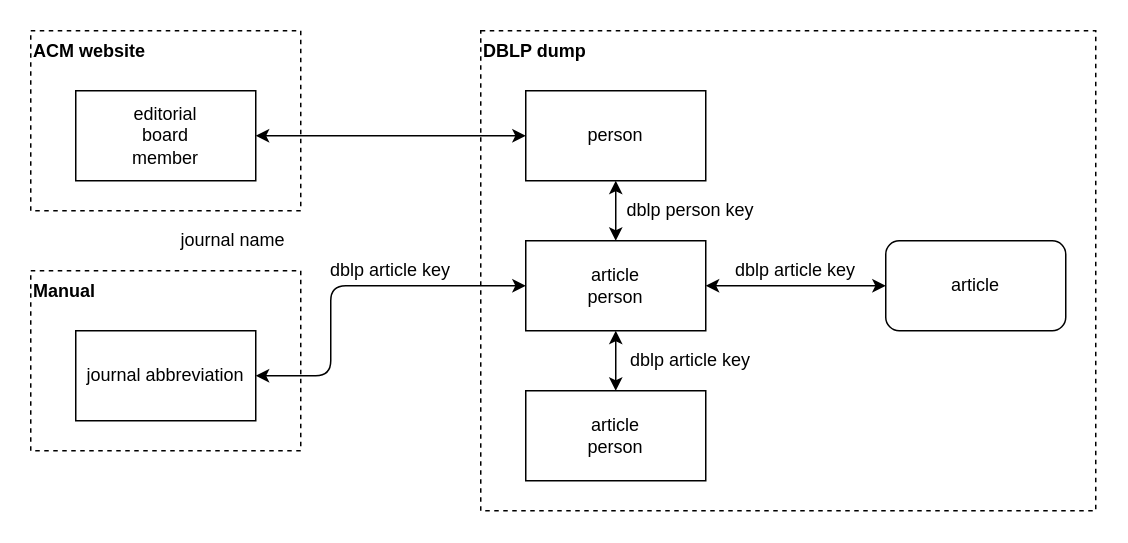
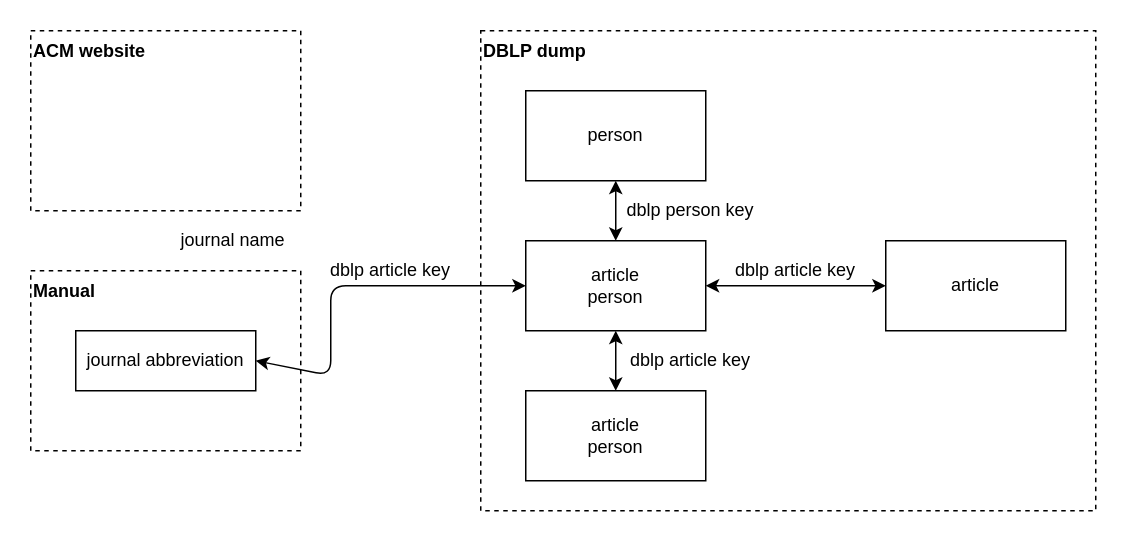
(166, 136) -> none
(391, 136) -> none
(976, 286) -> (976, 286)
(166, 376) -> (166, 361)
